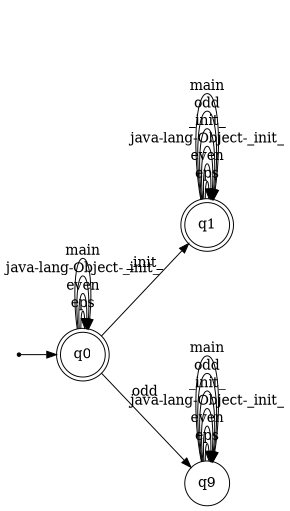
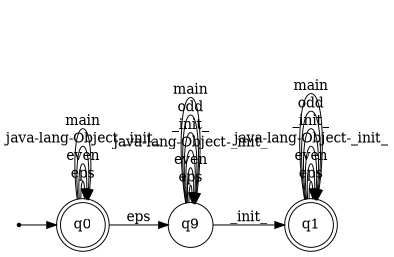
(142, 293) -> (244, 225)
(145, 392) -> (139, 218)
